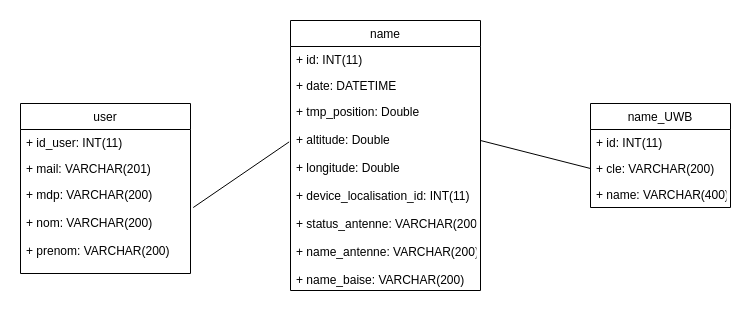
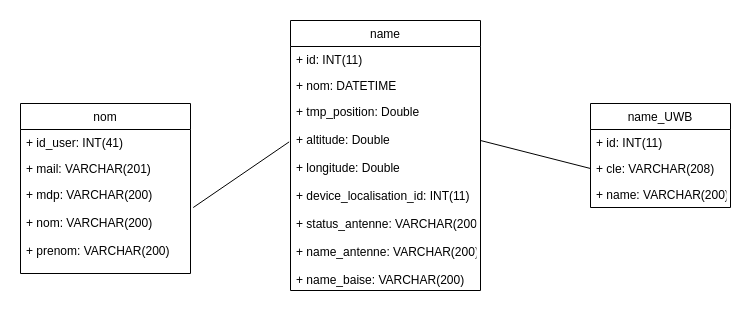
(345, 86) -> (342, 86)
(105, 117) -> (105, 117)
(80, 143) -> (80, 143)
(654, 169) -> (654, 169)
(659, 195) -> (659, 195)
